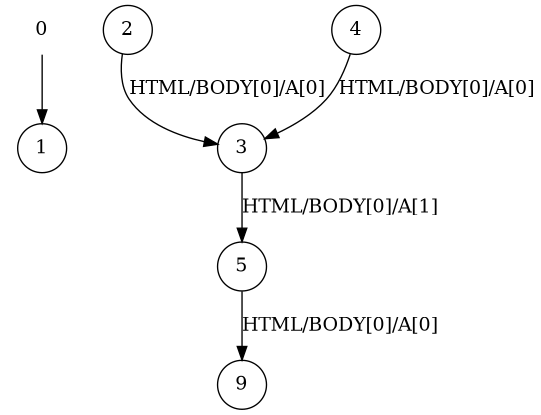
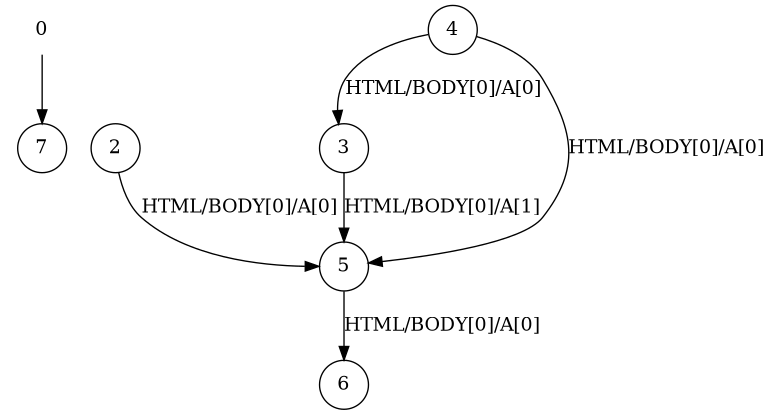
(143, 114) -> (195, 248)
(42, 148) -> (42, 148)
none -> (559, 191)
(242, 385) -> (344, 385)
